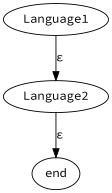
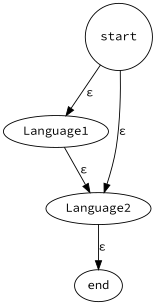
none -> (119, 37)
